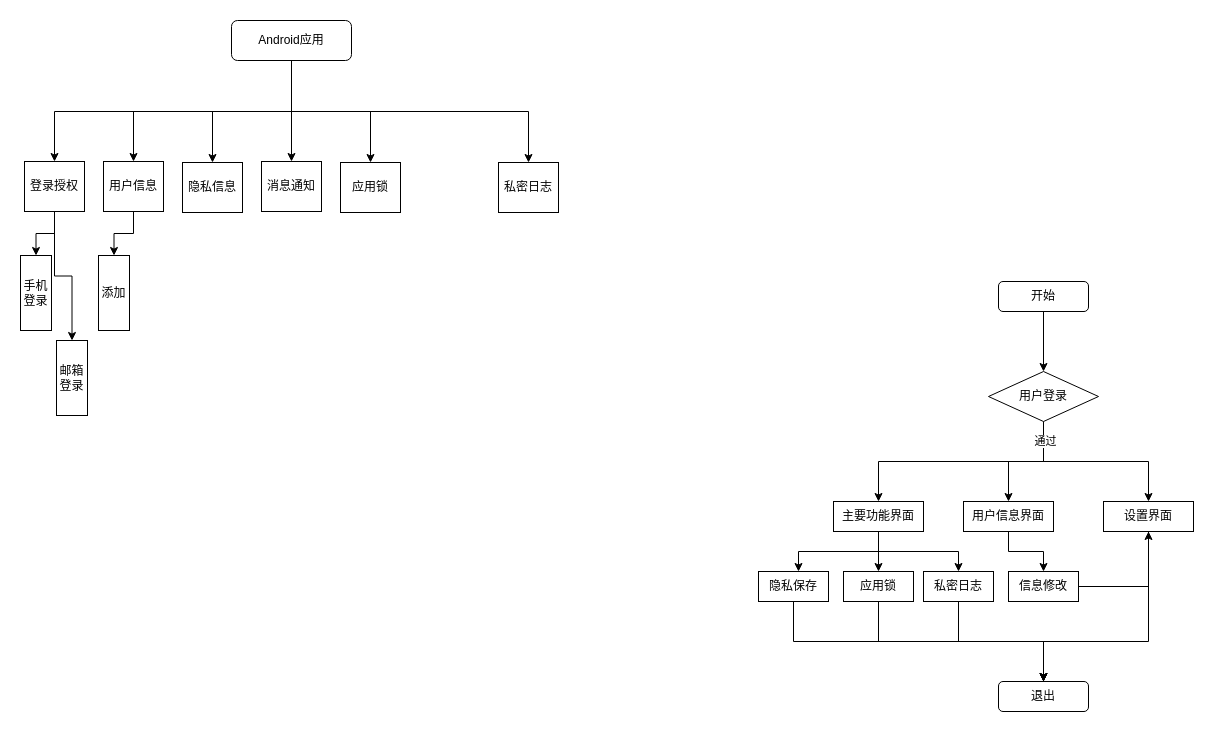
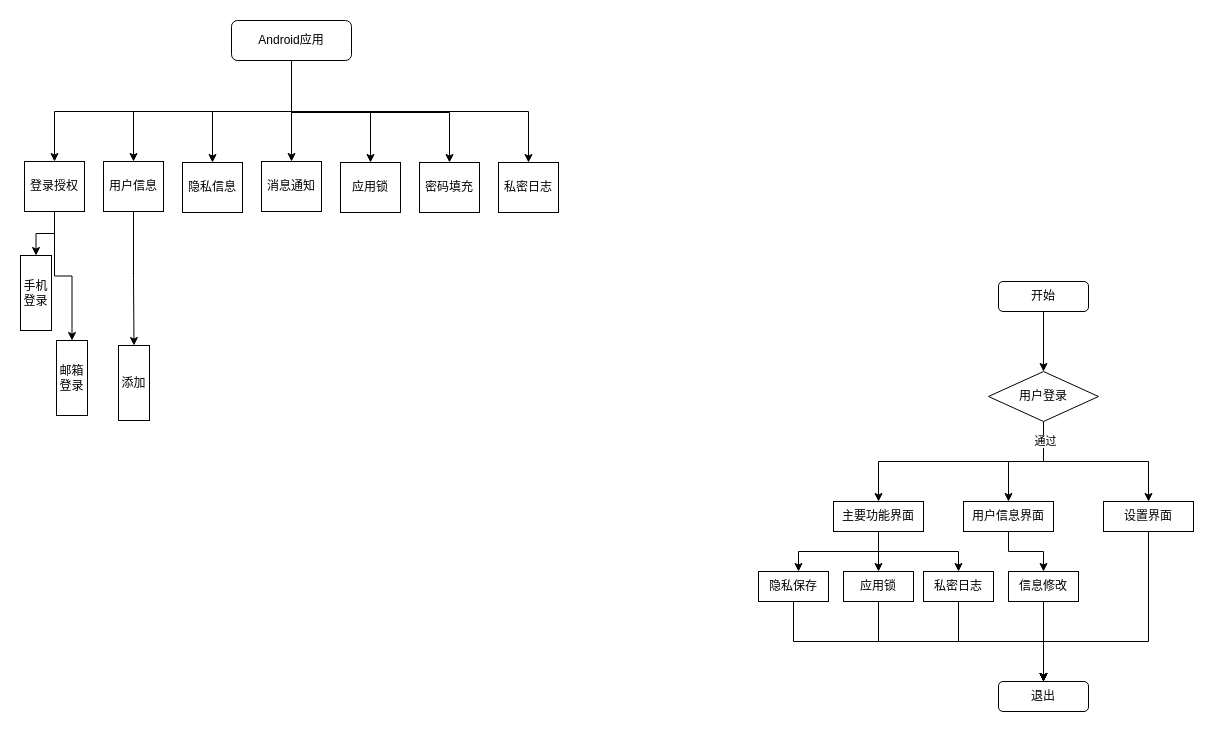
none -> (450, 135)
none -> (450, 188)
(114, 293) -> (134, 383)
(1113, 587) -> (1044, 620)
